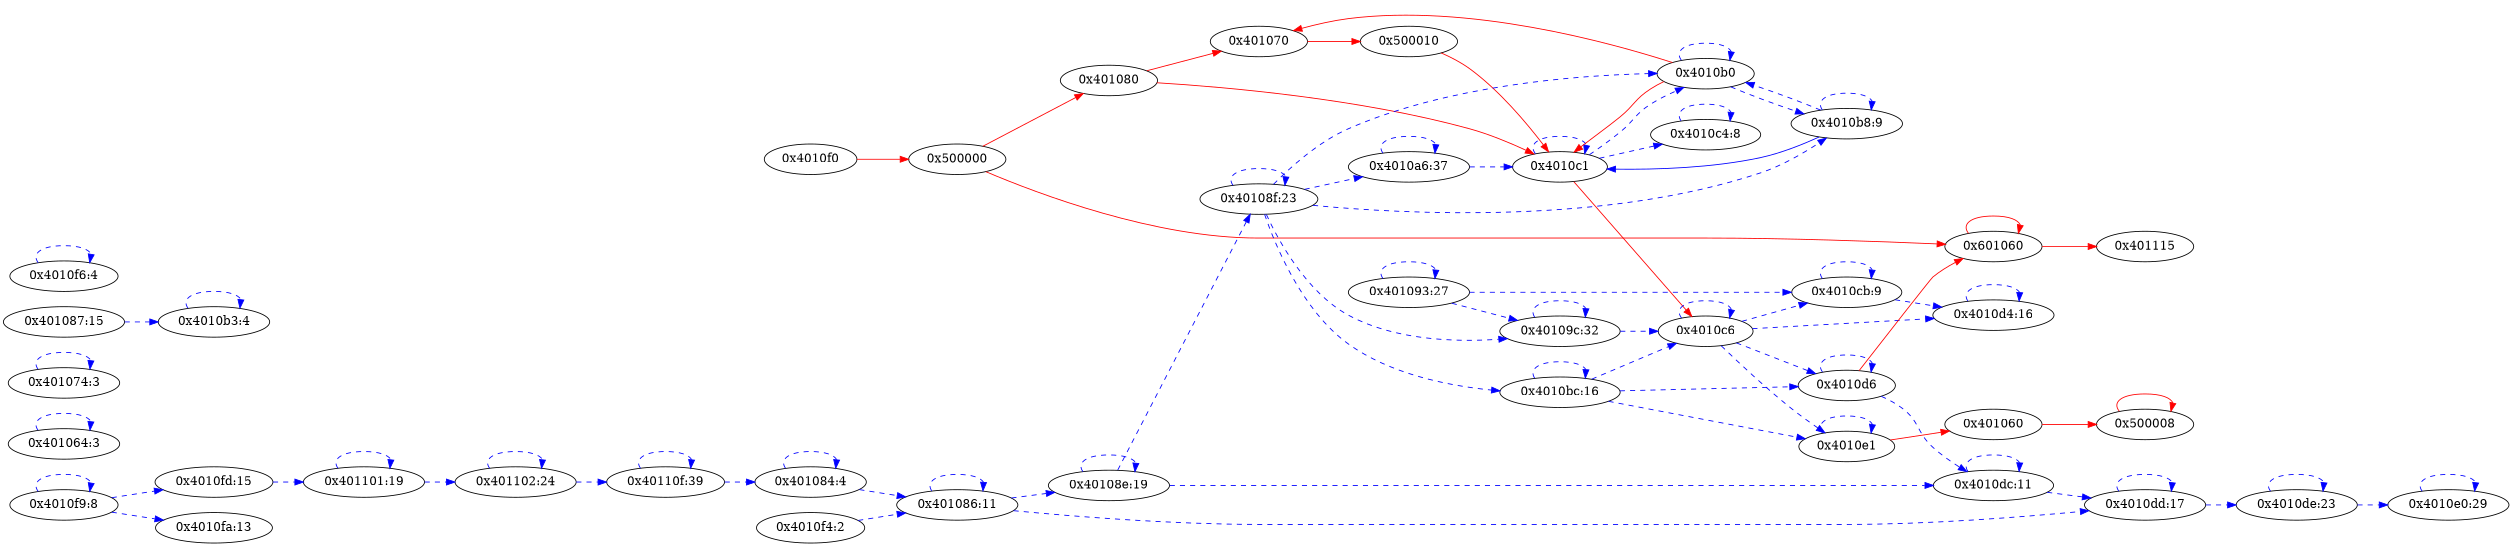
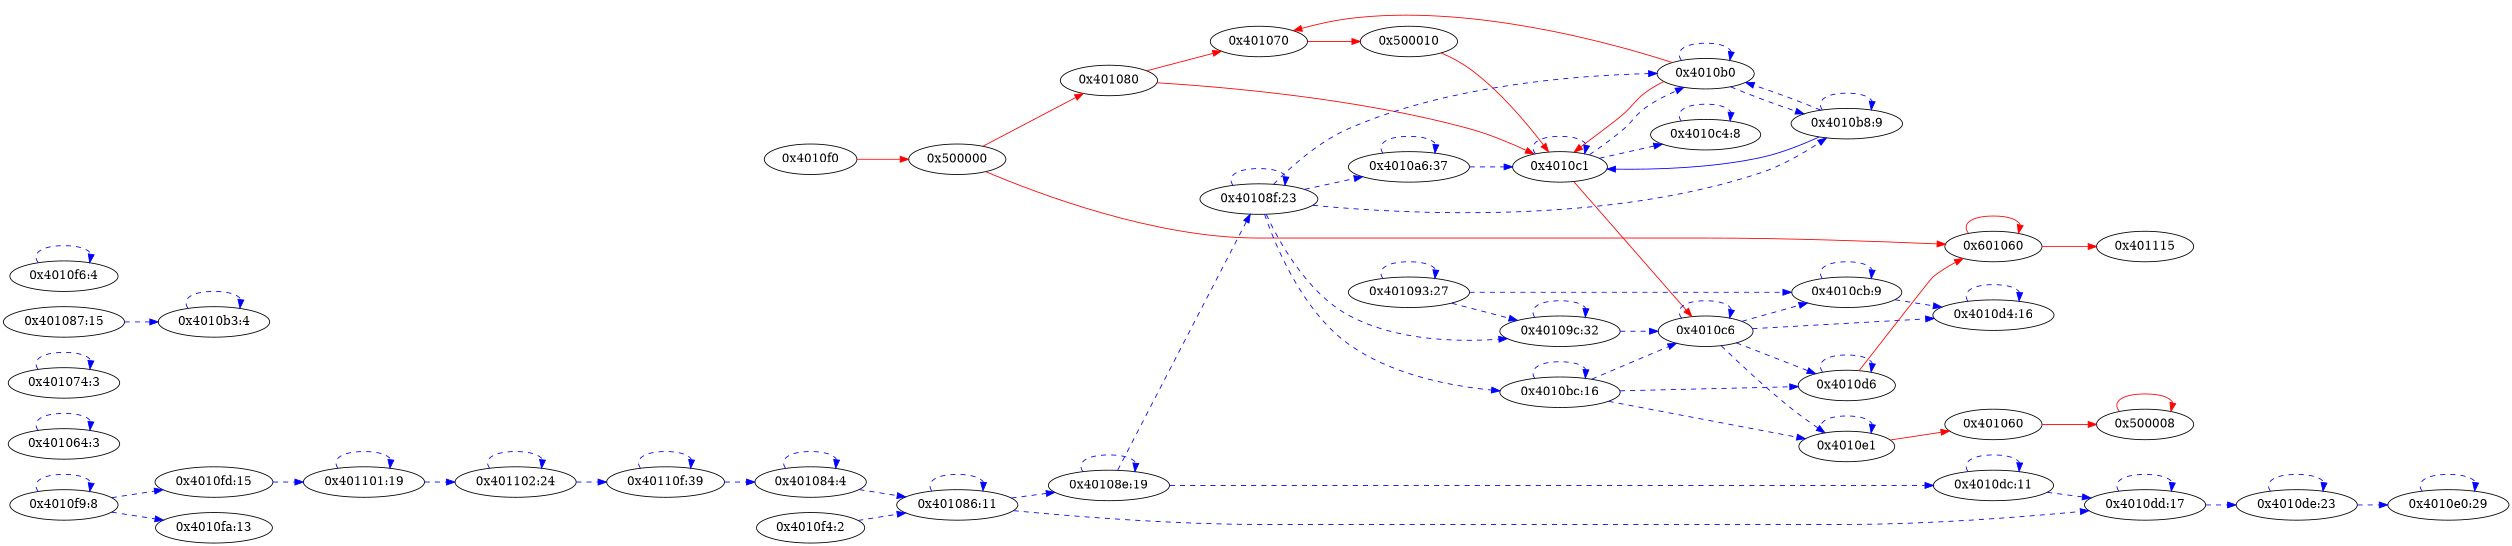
(1919, 429) -> none
